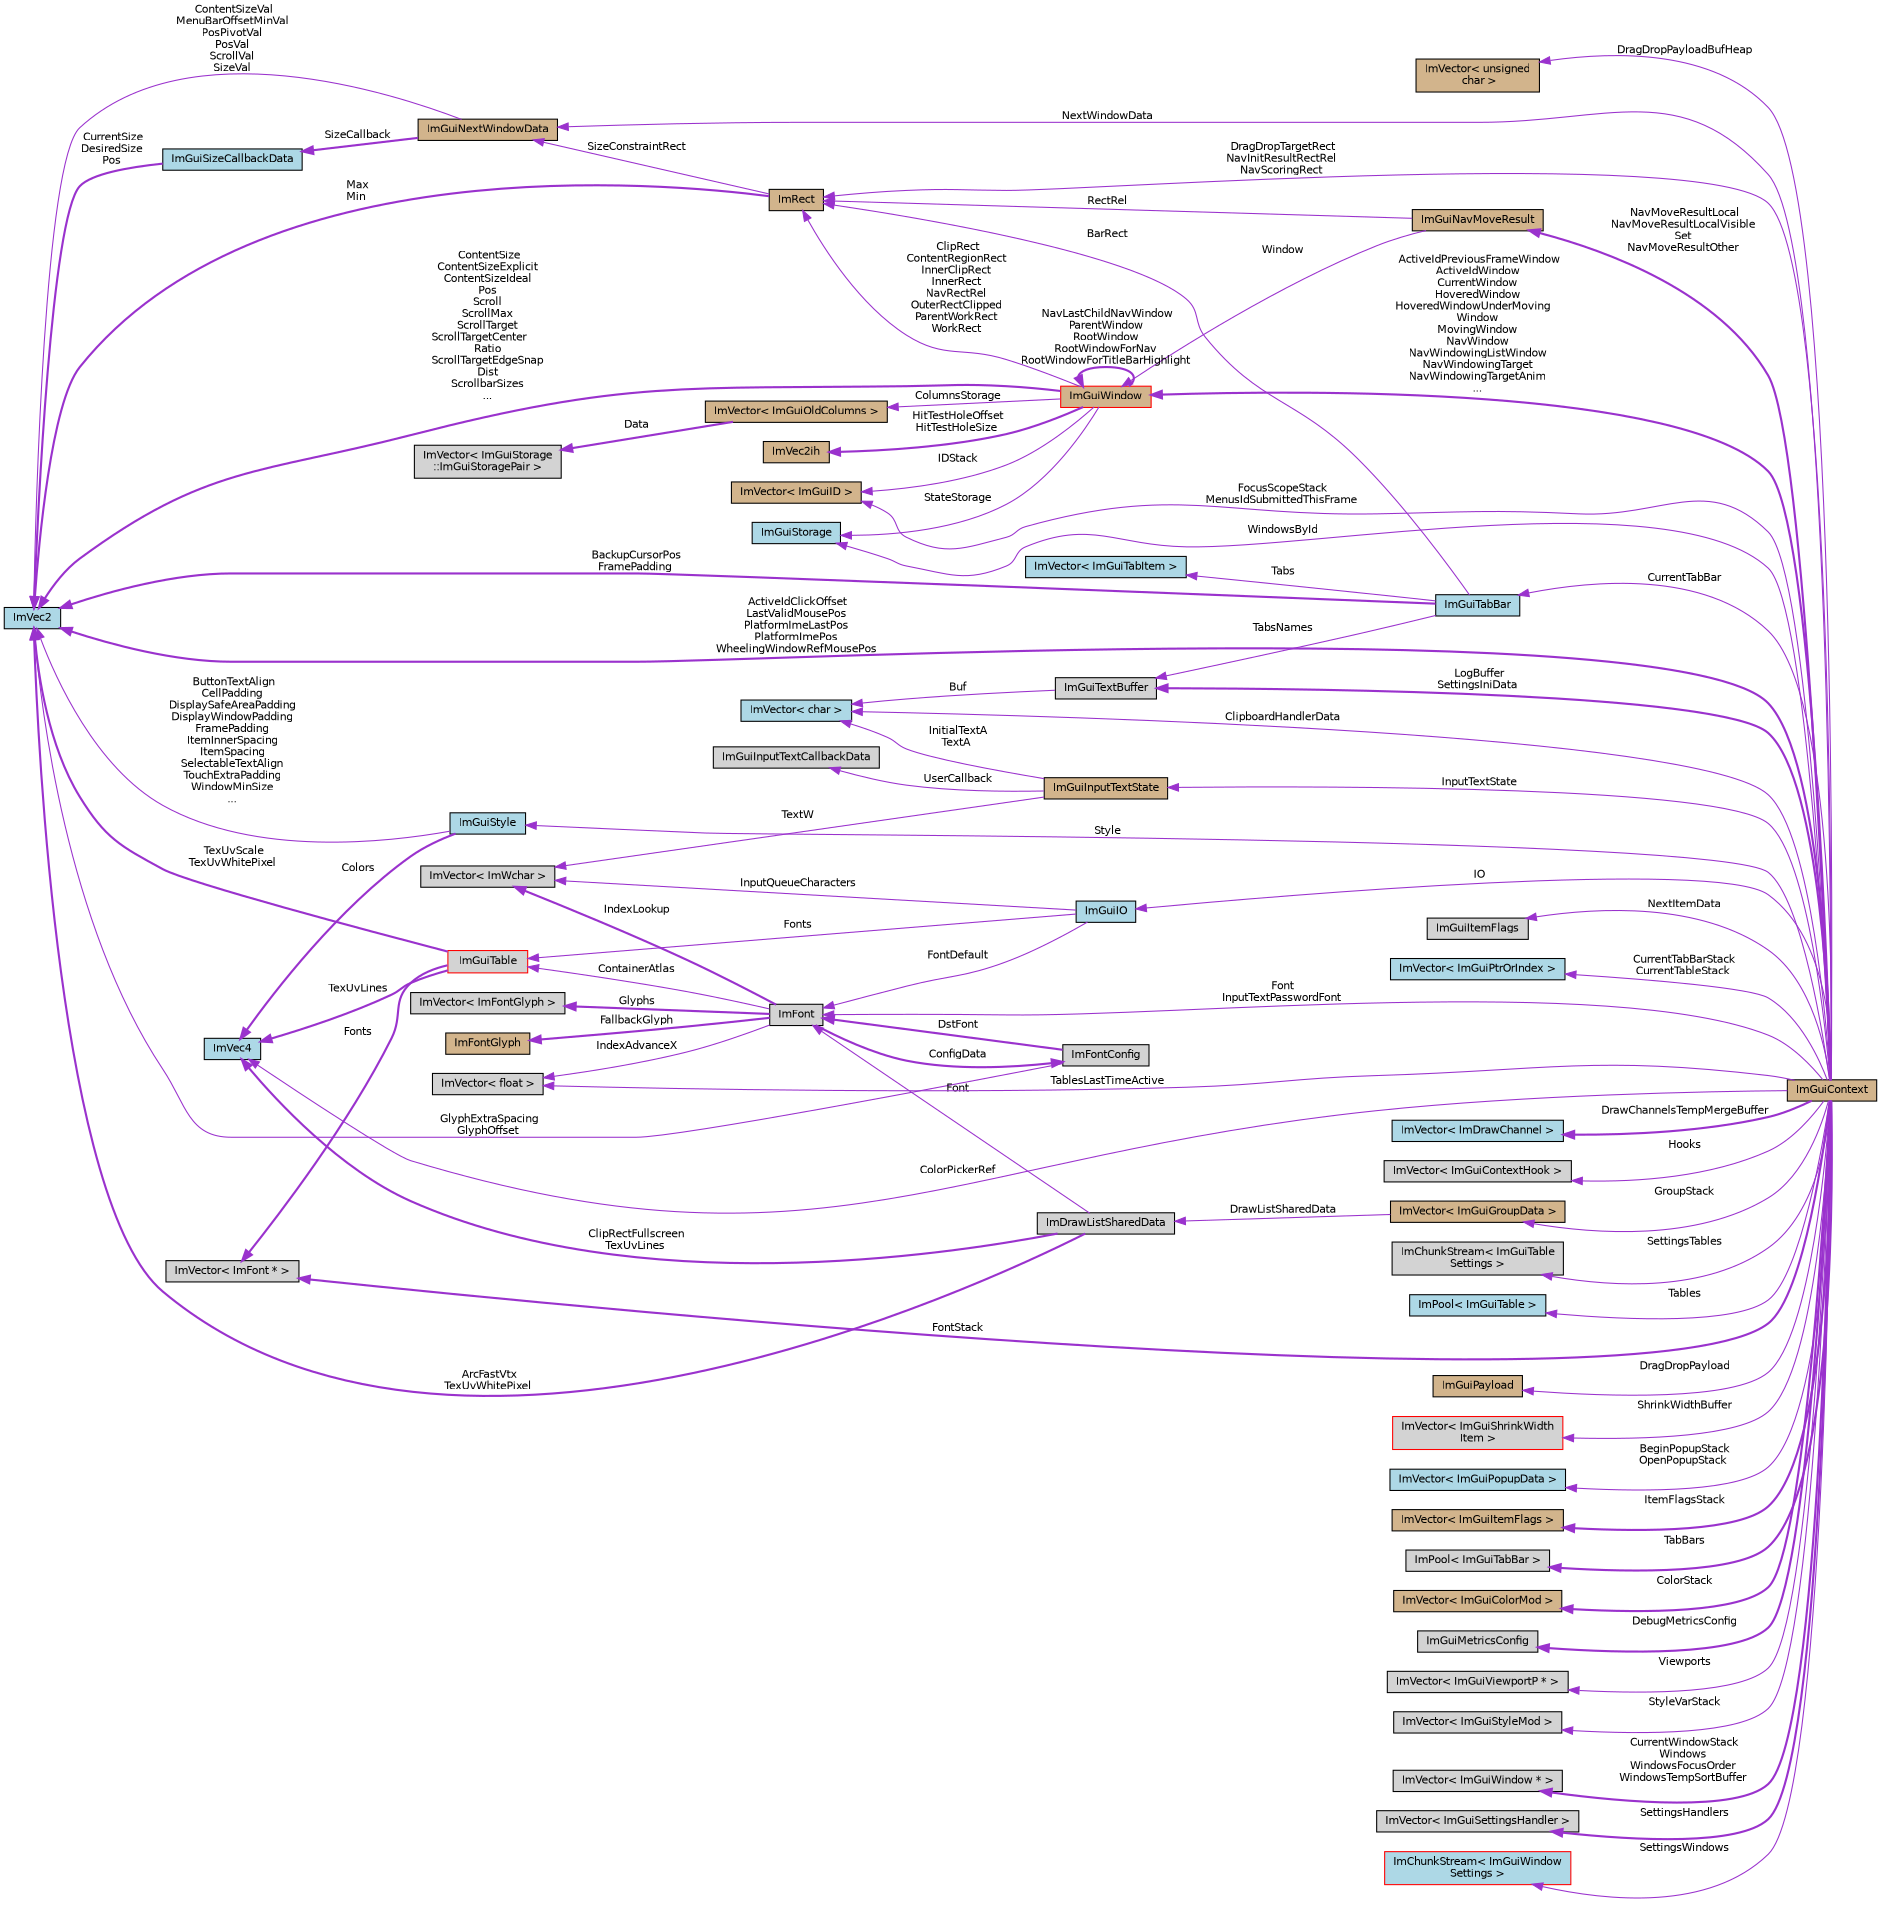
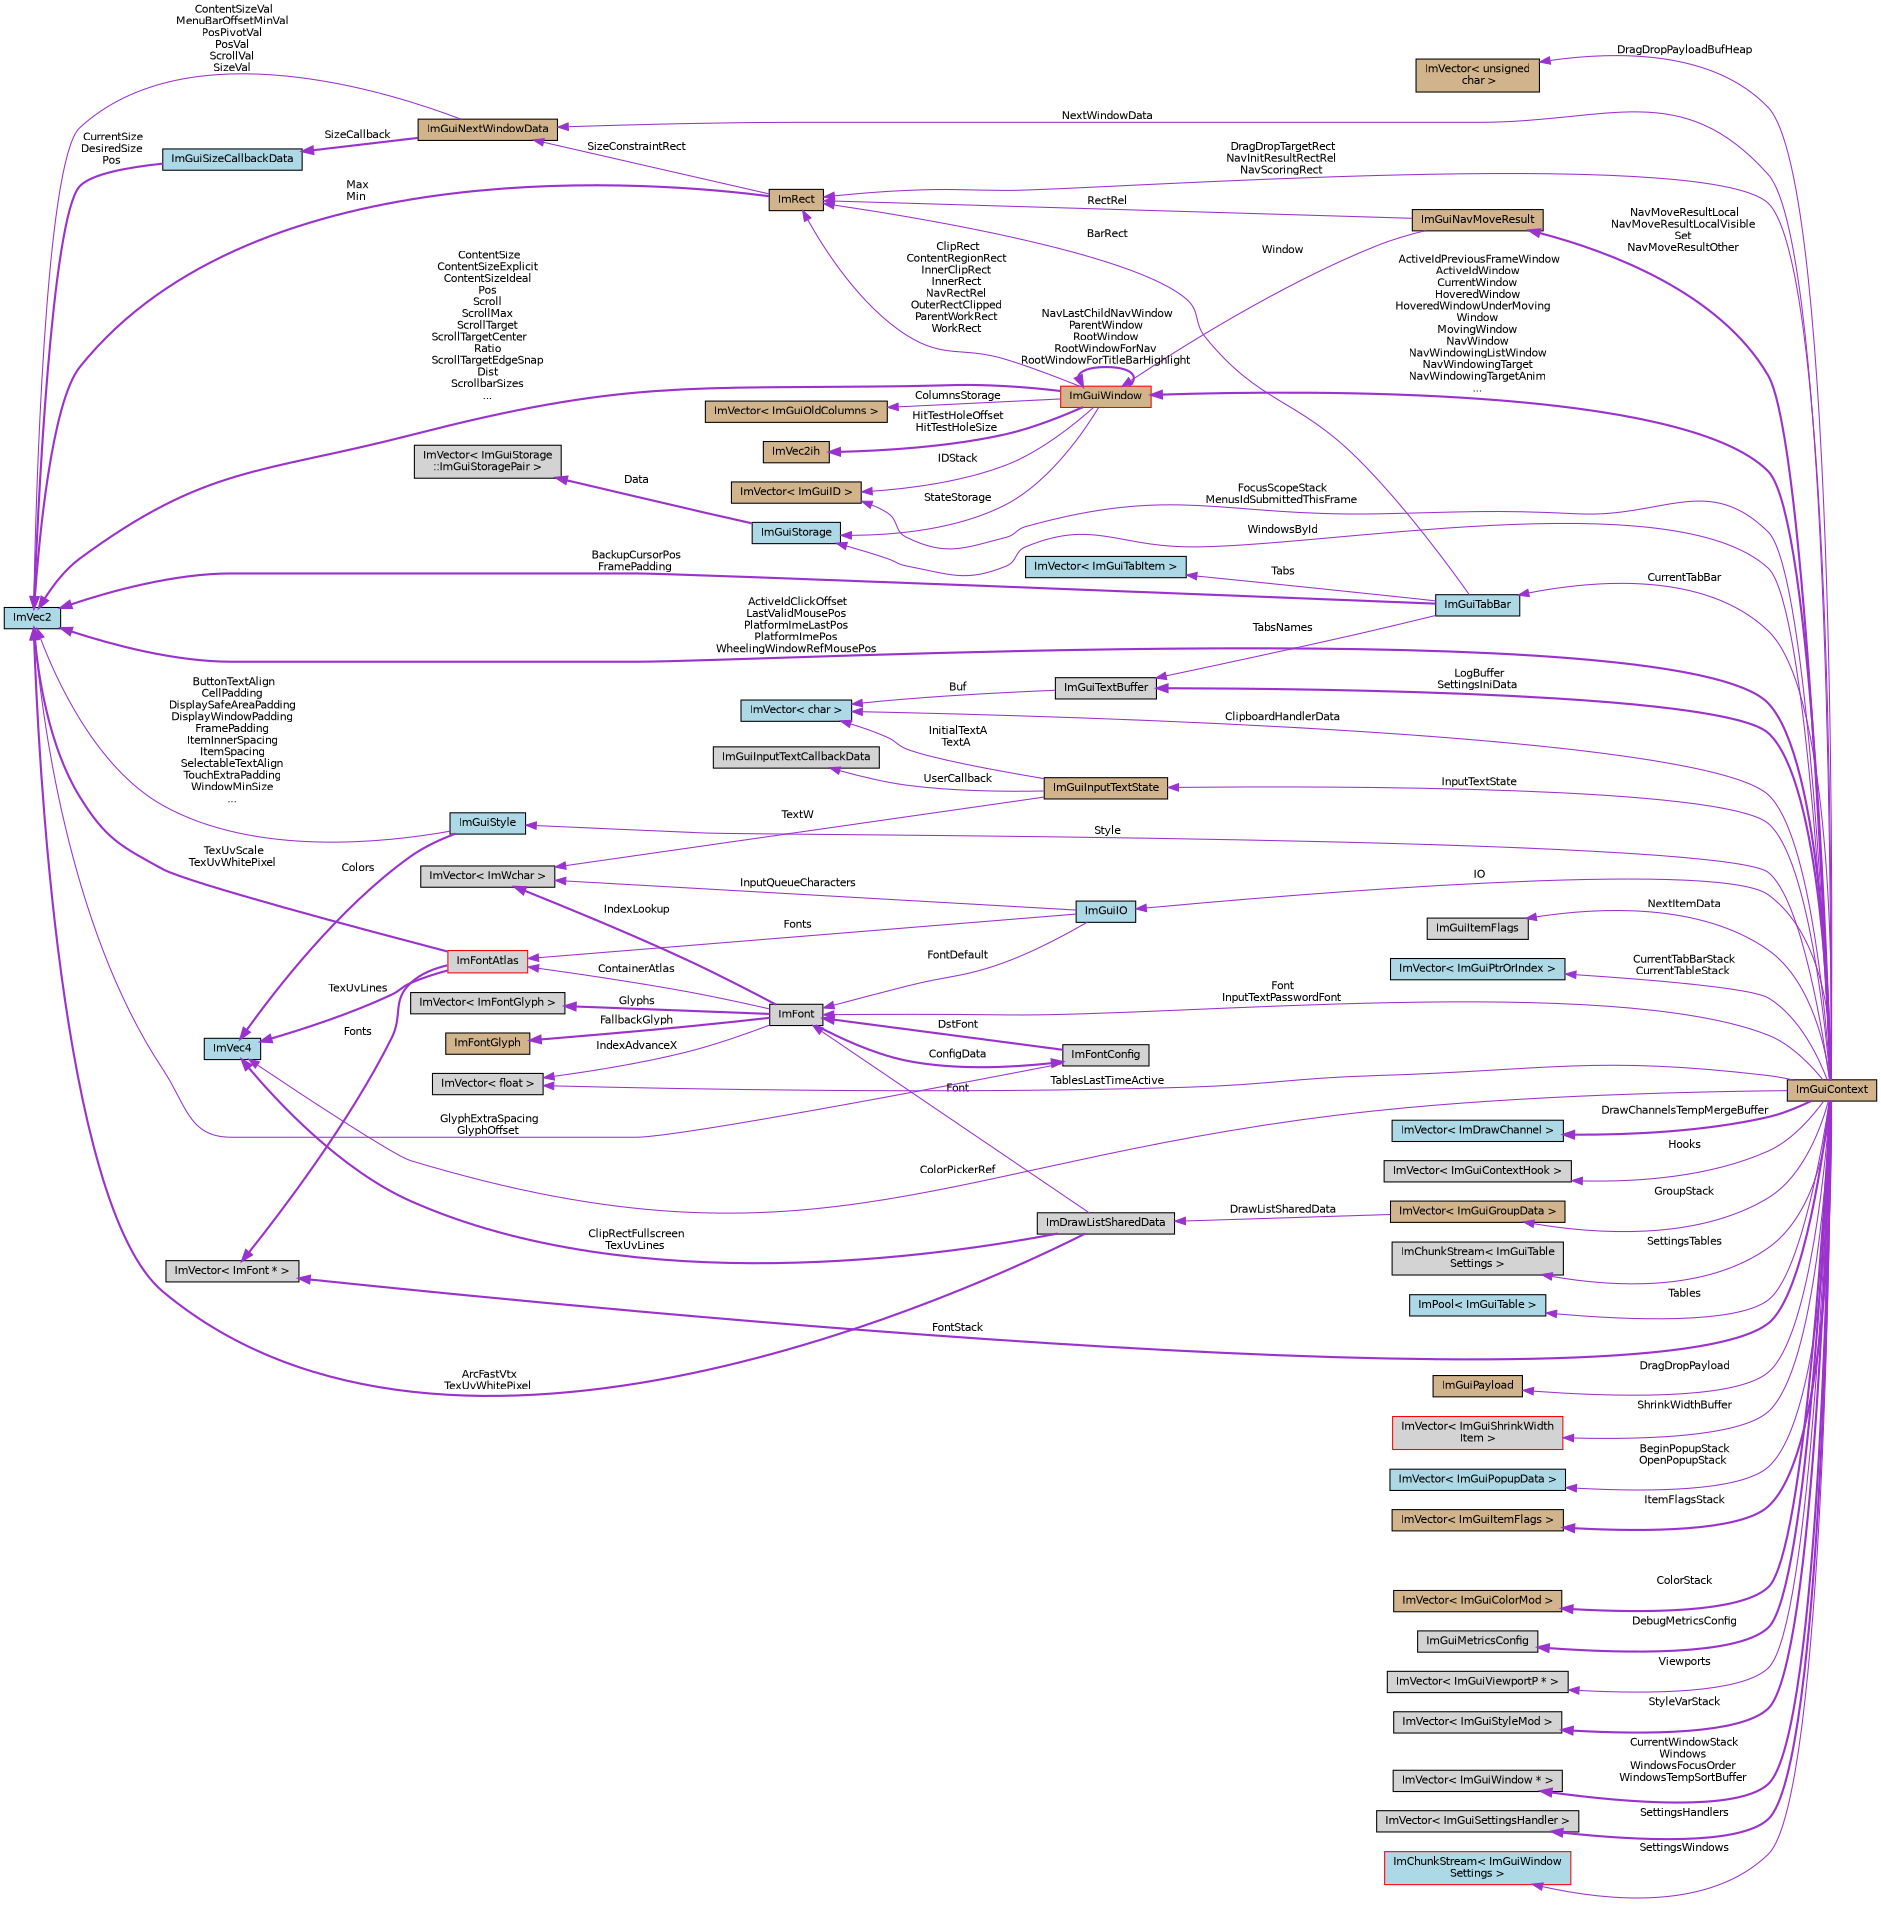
(653, 435) -> (659, 502)
(488, 962) -> (488, 962)
(1478, 1561) -> none
(1799, 1588) -> (1799, 1588)
